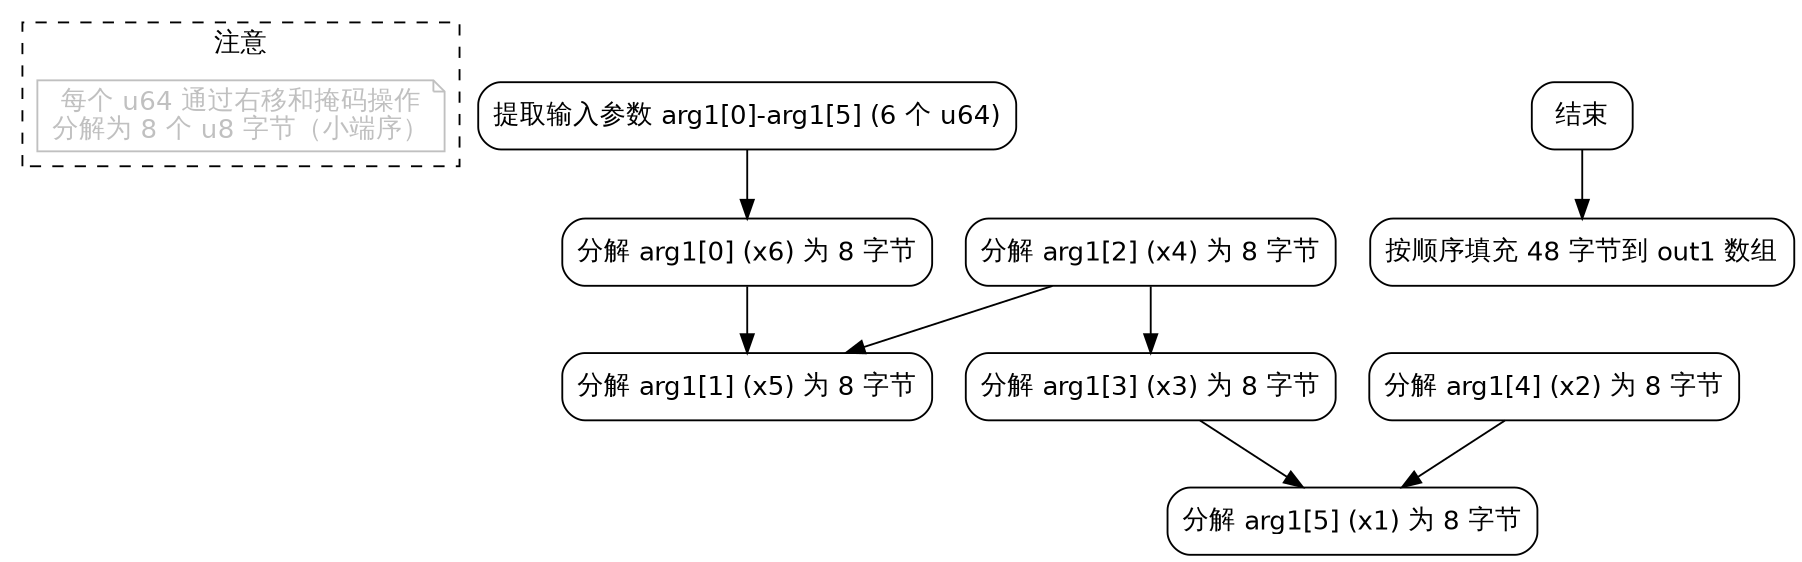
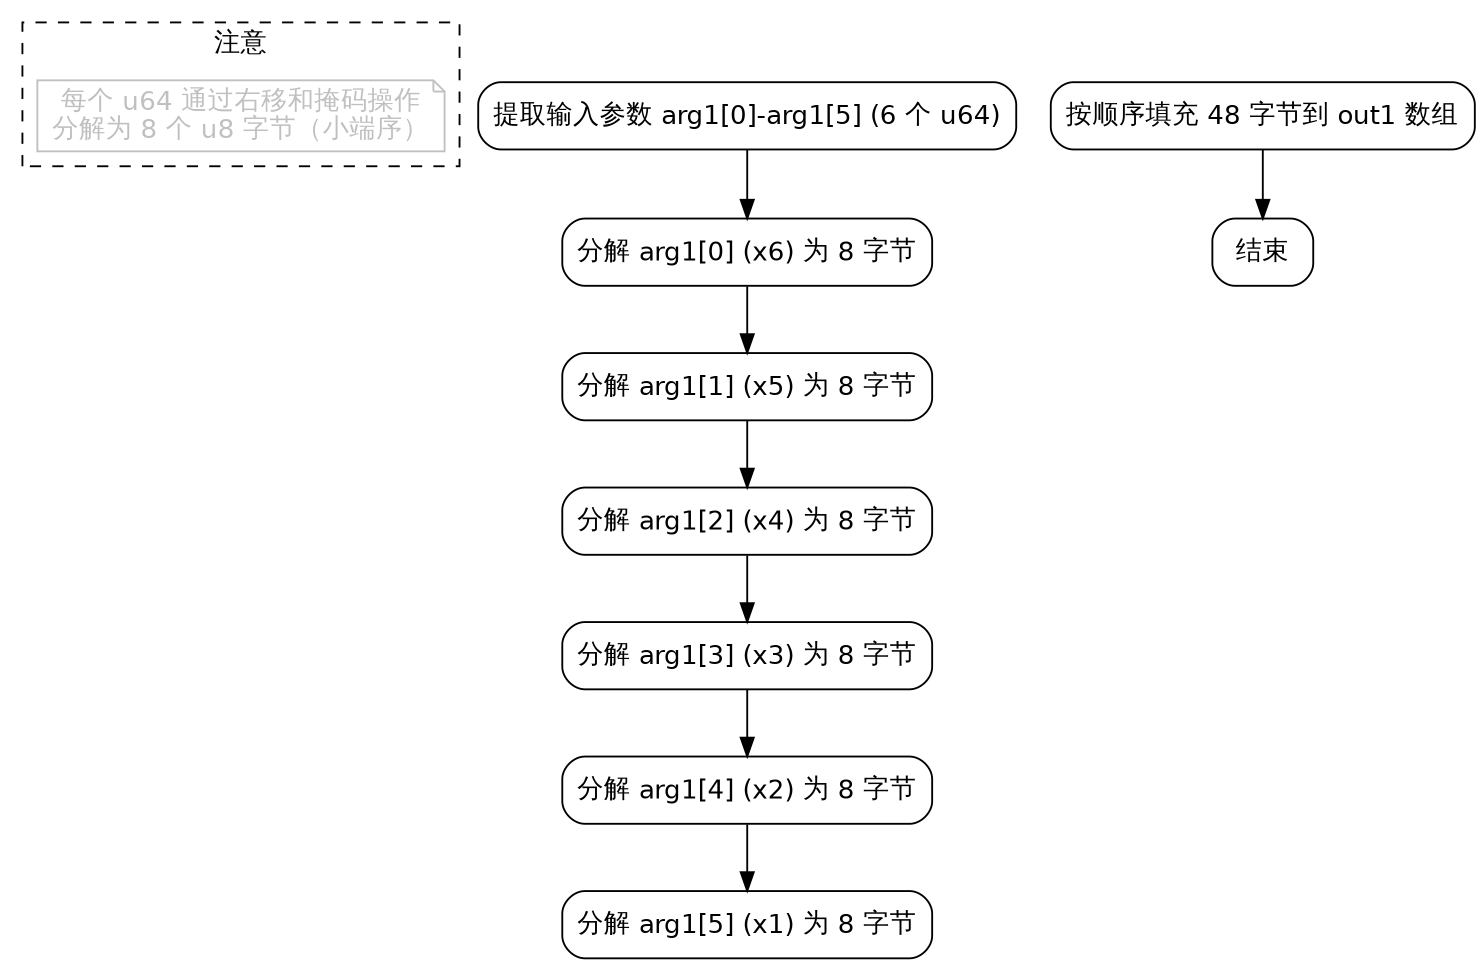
(1582, 175) -> (1263, 175)
(958, 316) -> (747, 445)
(1243, 449) -> (747, 714)
